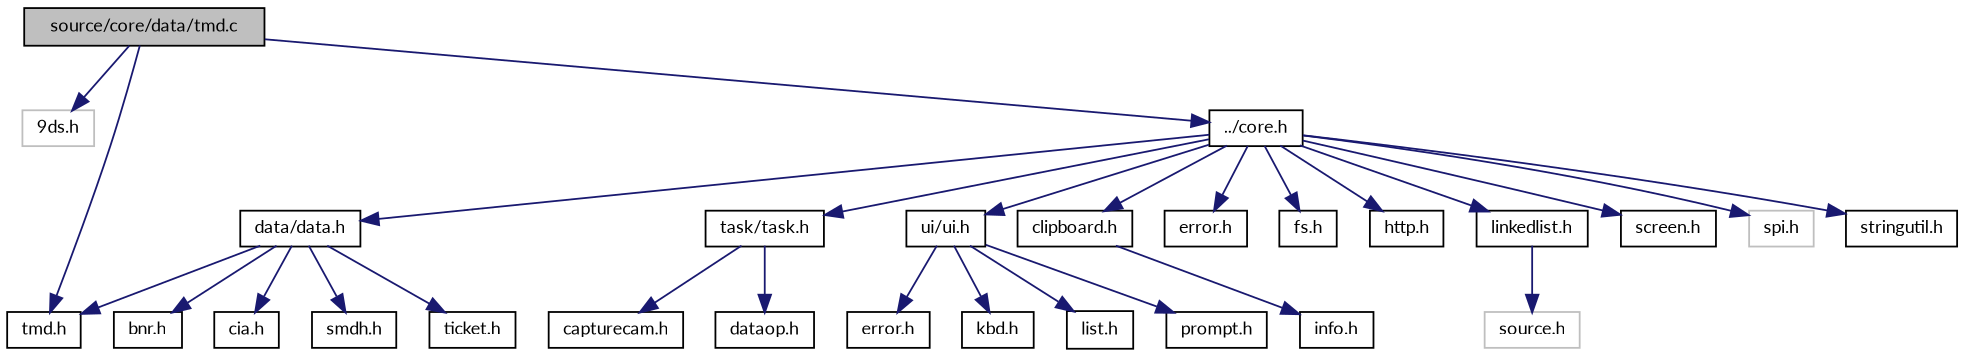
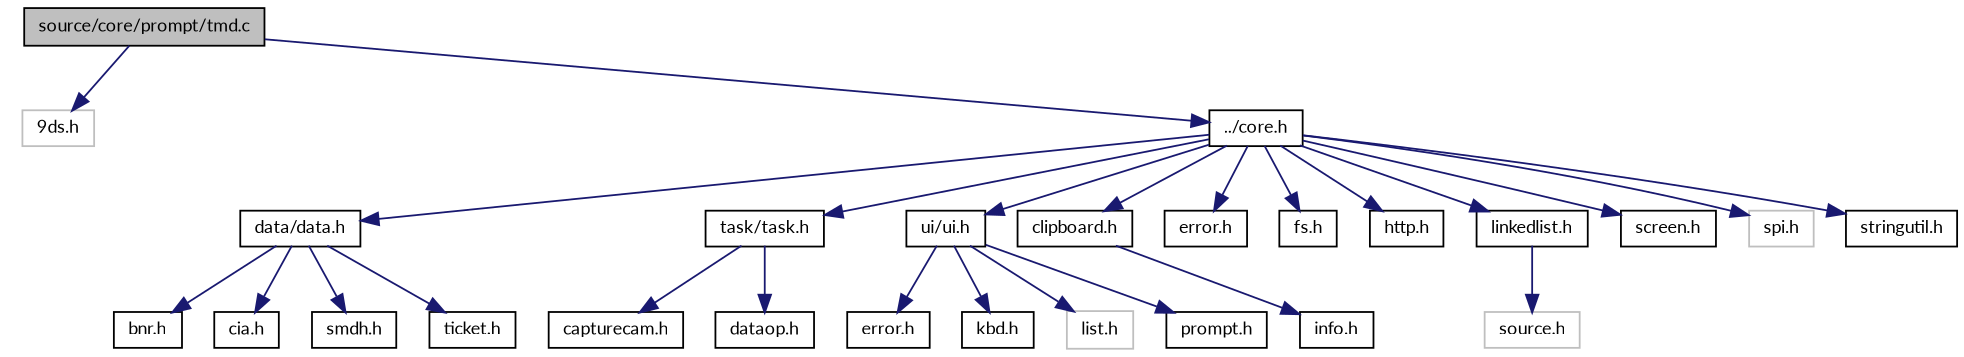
(144, 27) -> (144, 27)
(44, 330) -> none
(1100, 330) -> (1100, 330)
